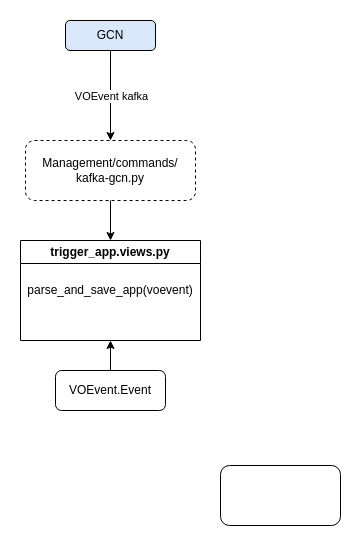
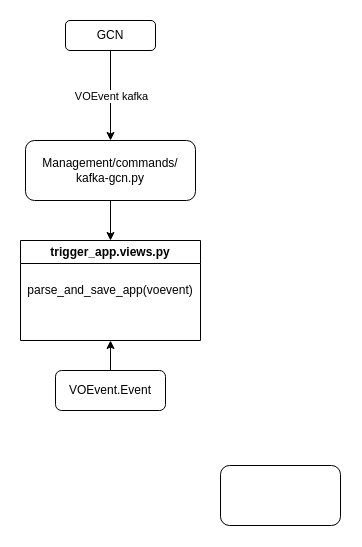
(111, 36) -> (111, 36)
(111, 171) -> (111, 171)
